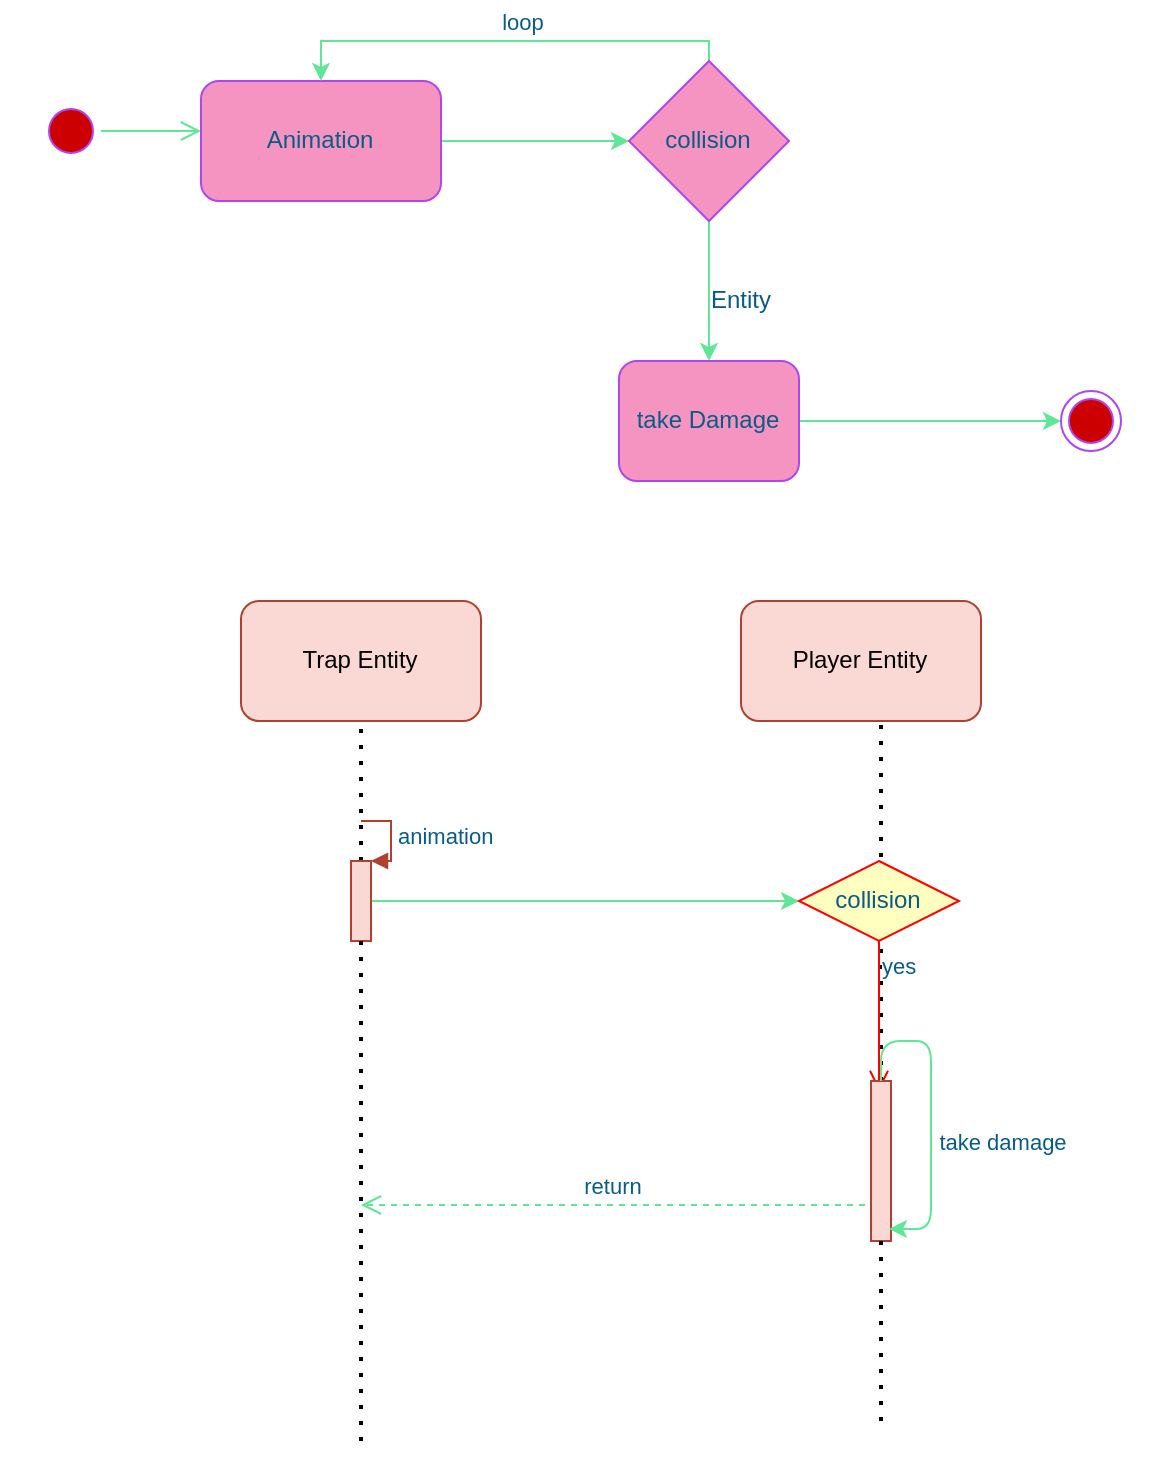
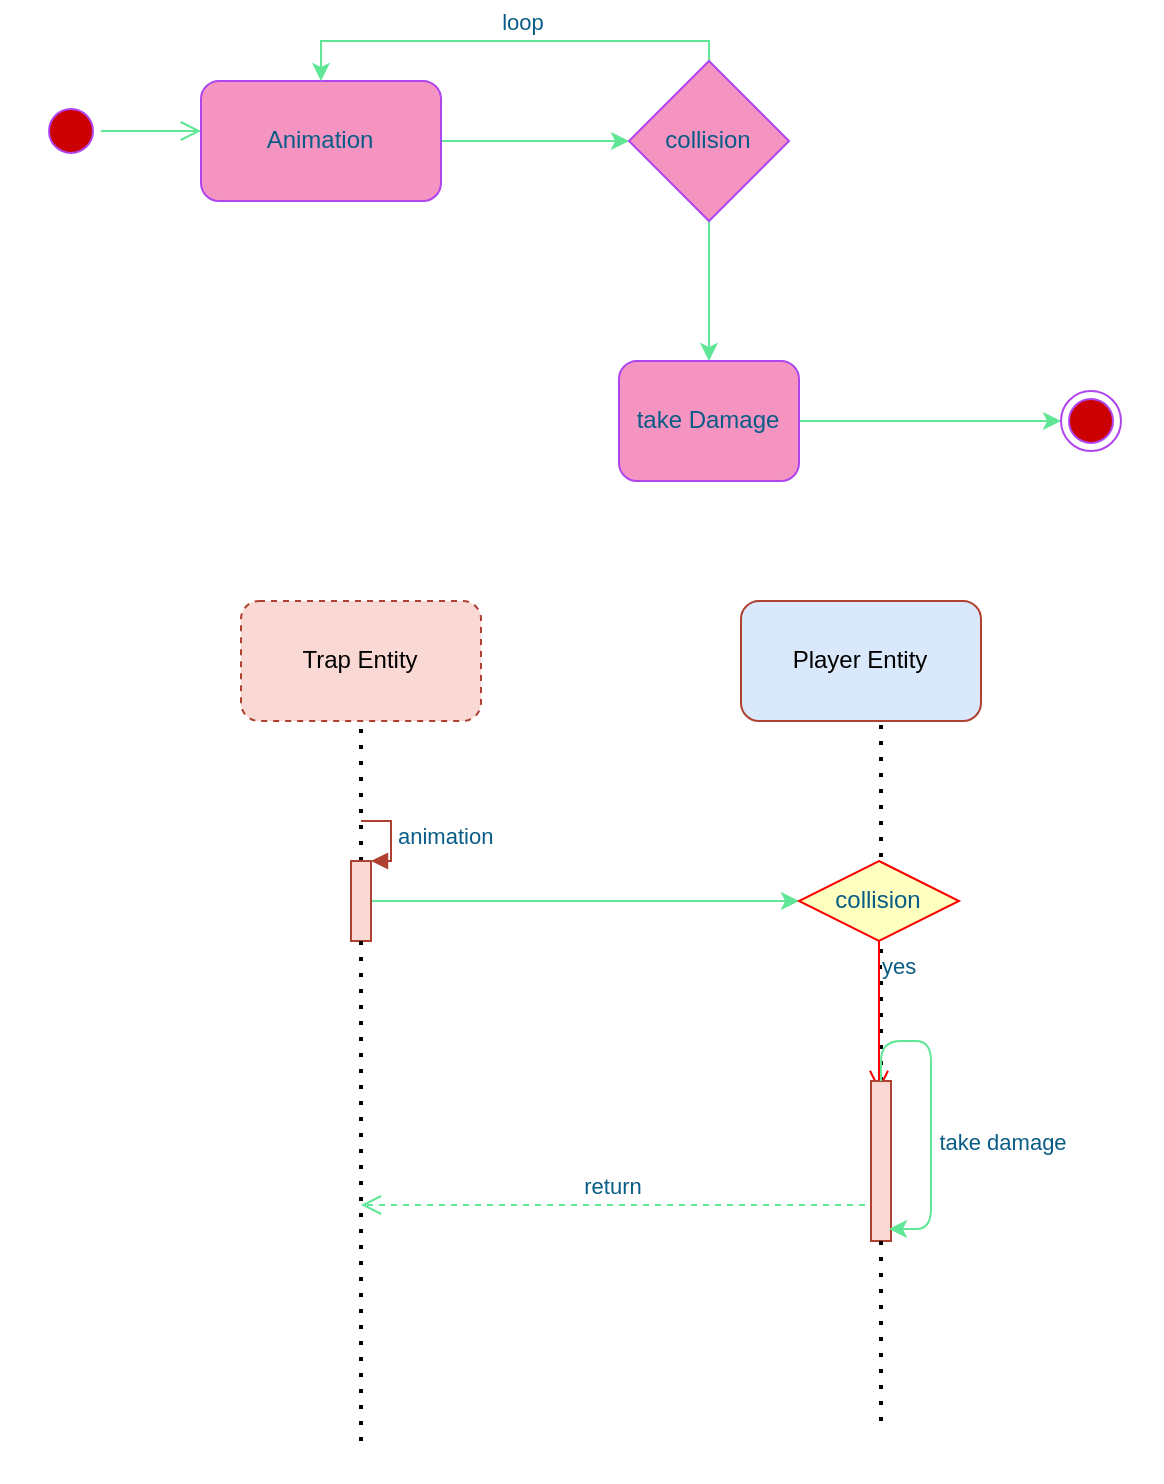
(741, 301) -> none
(361, 661) -> (361, 661)
(861, 661) -> (861, 661)
